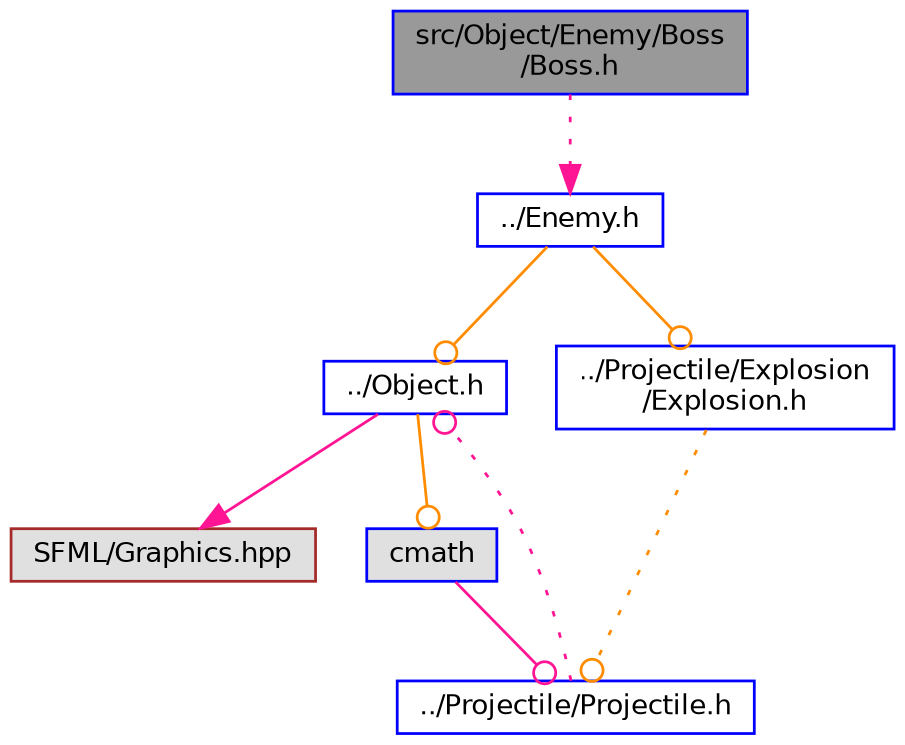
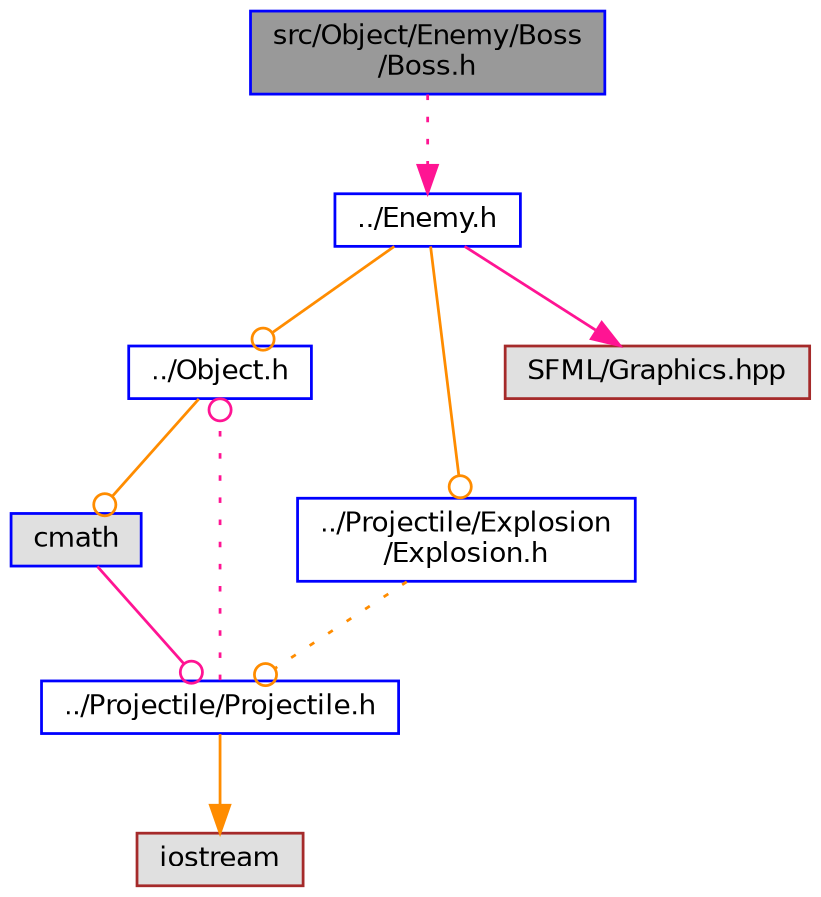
(301, 464) -> (530, 288)
none -> (220, 859)
